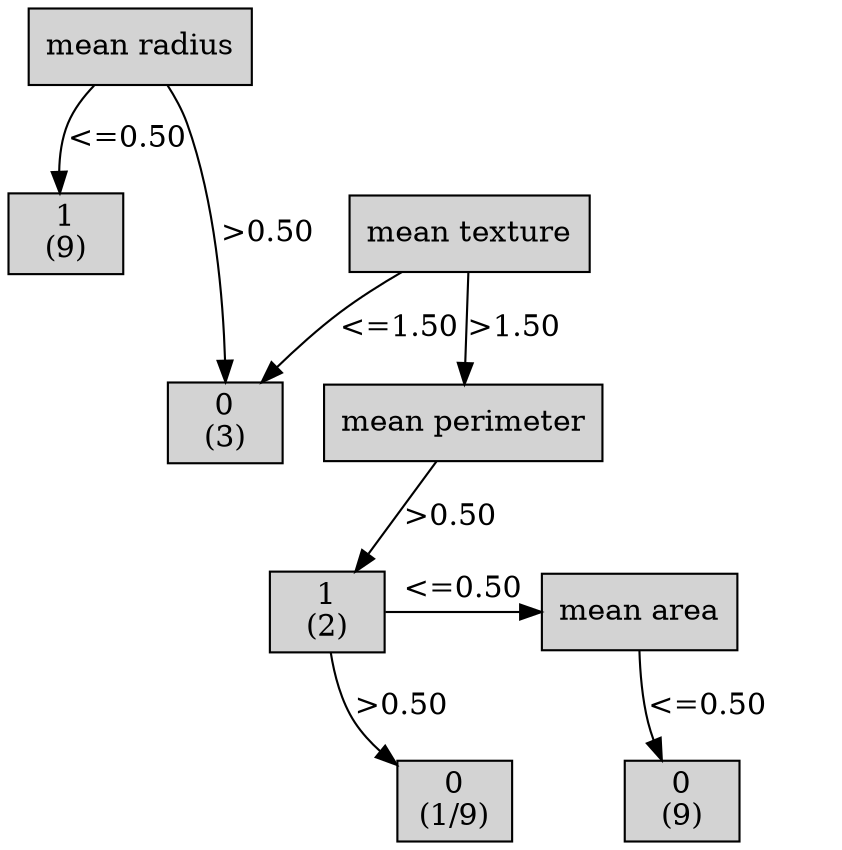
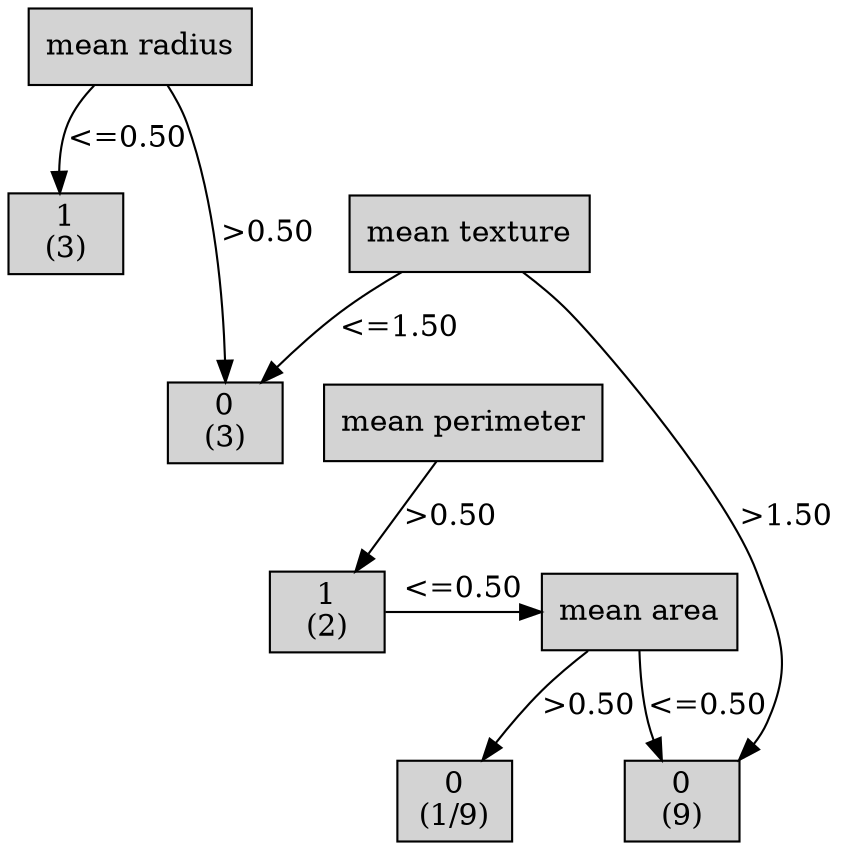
(66, 234) -> (66, 234)
(467, 318) -> (708, 485)
(346, 707) -> (539, 694)
